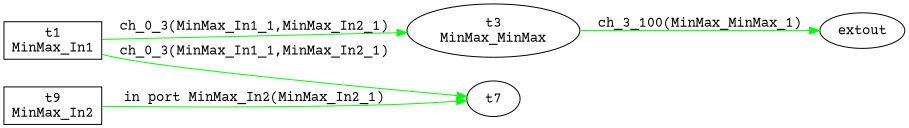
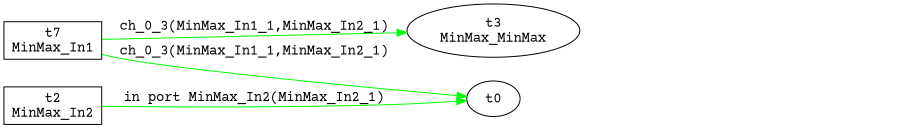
(862, 31) -> none
(53, 40) -> (53, 40)
(493, 99) -> (493, 99)
(53, 106) -> (53, 106)
